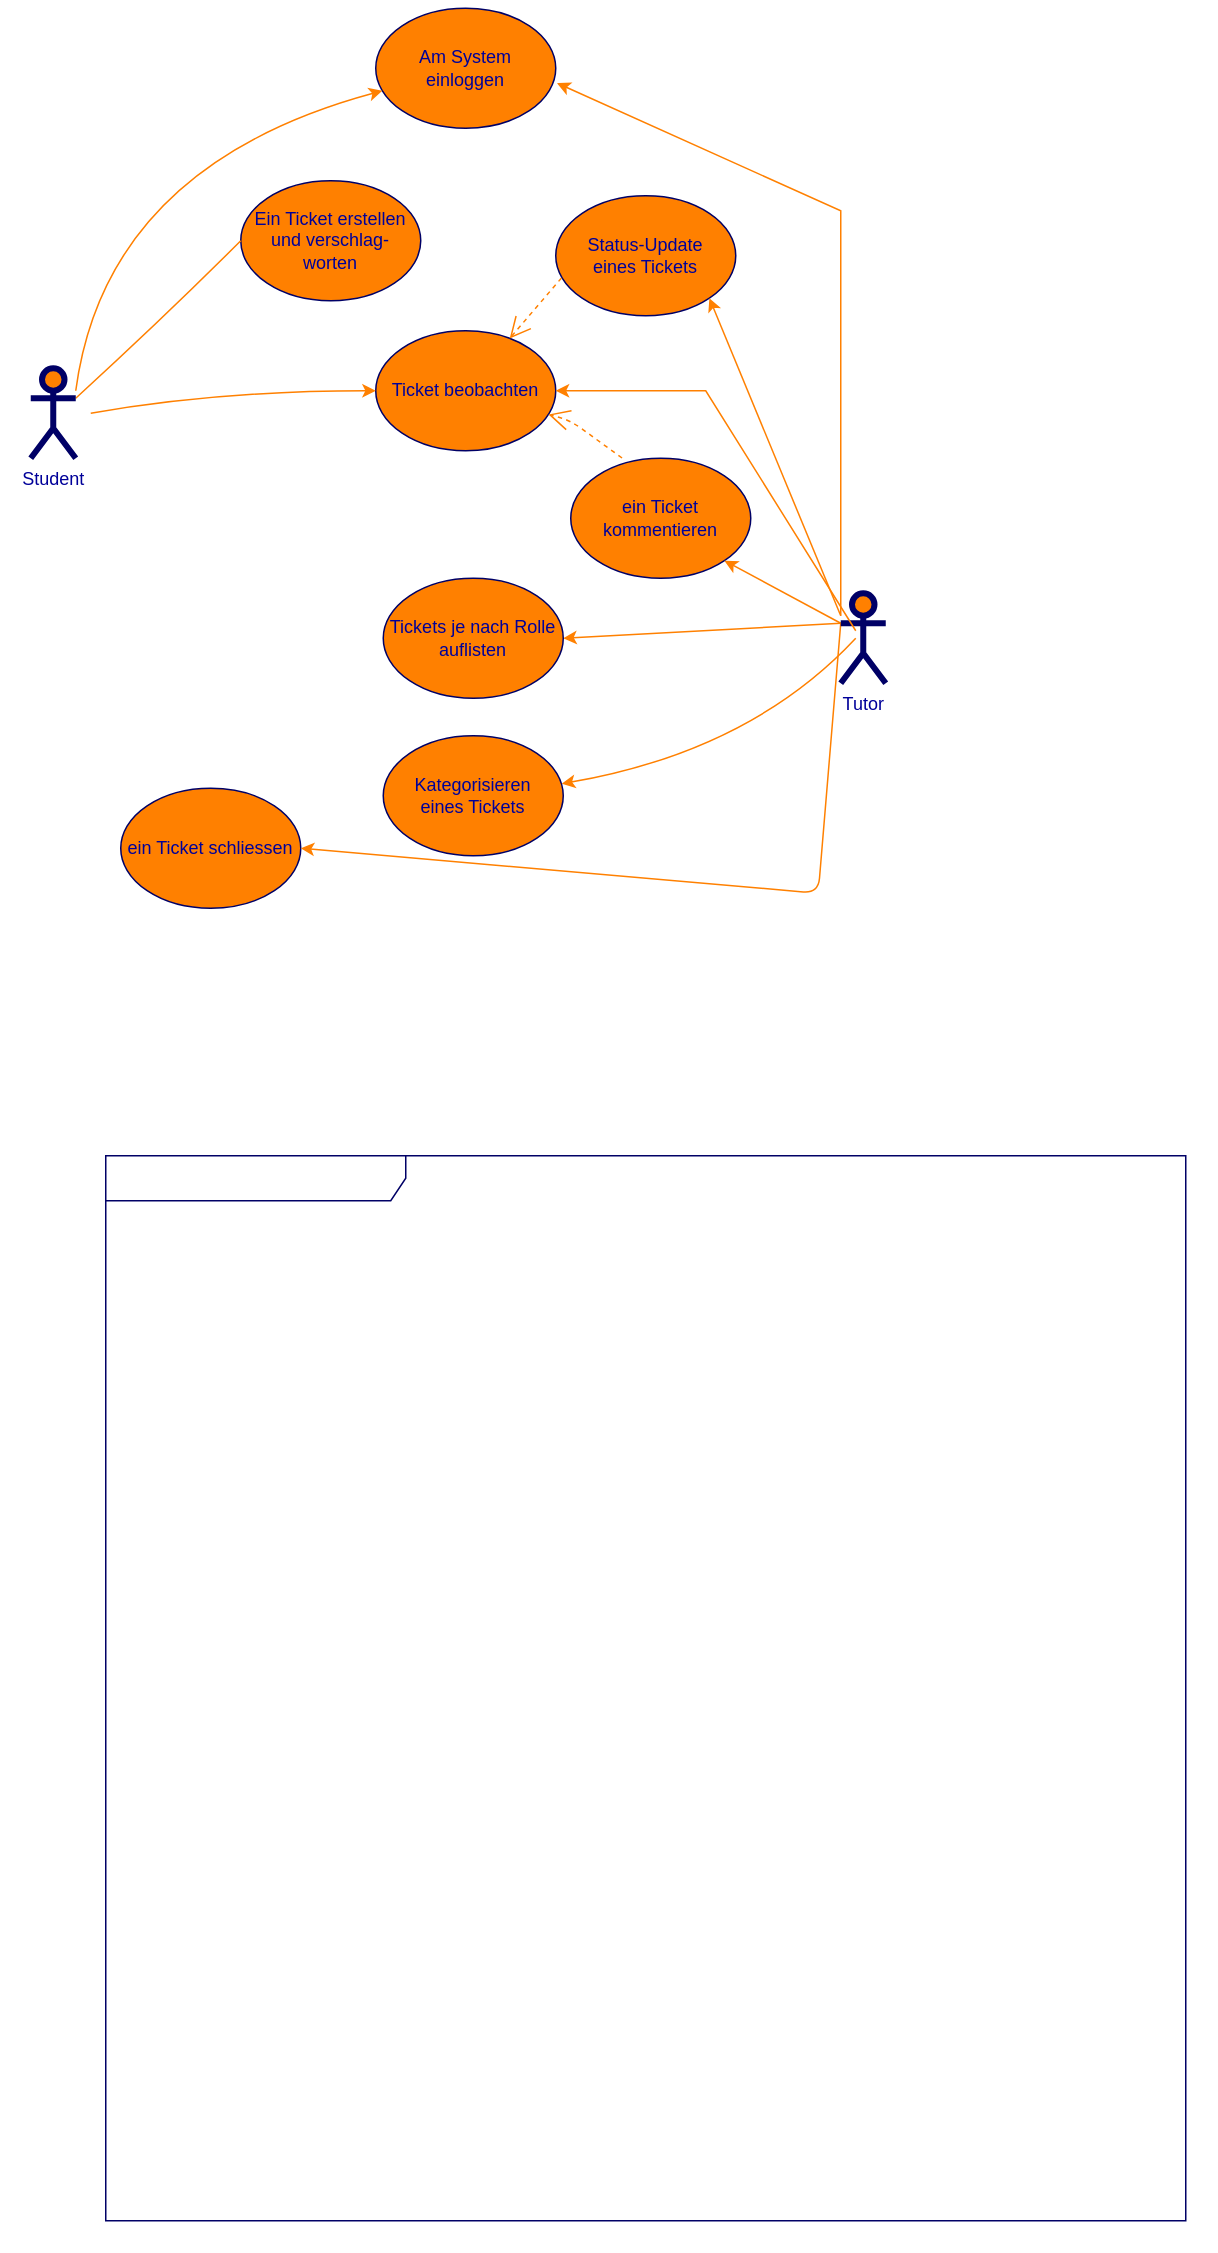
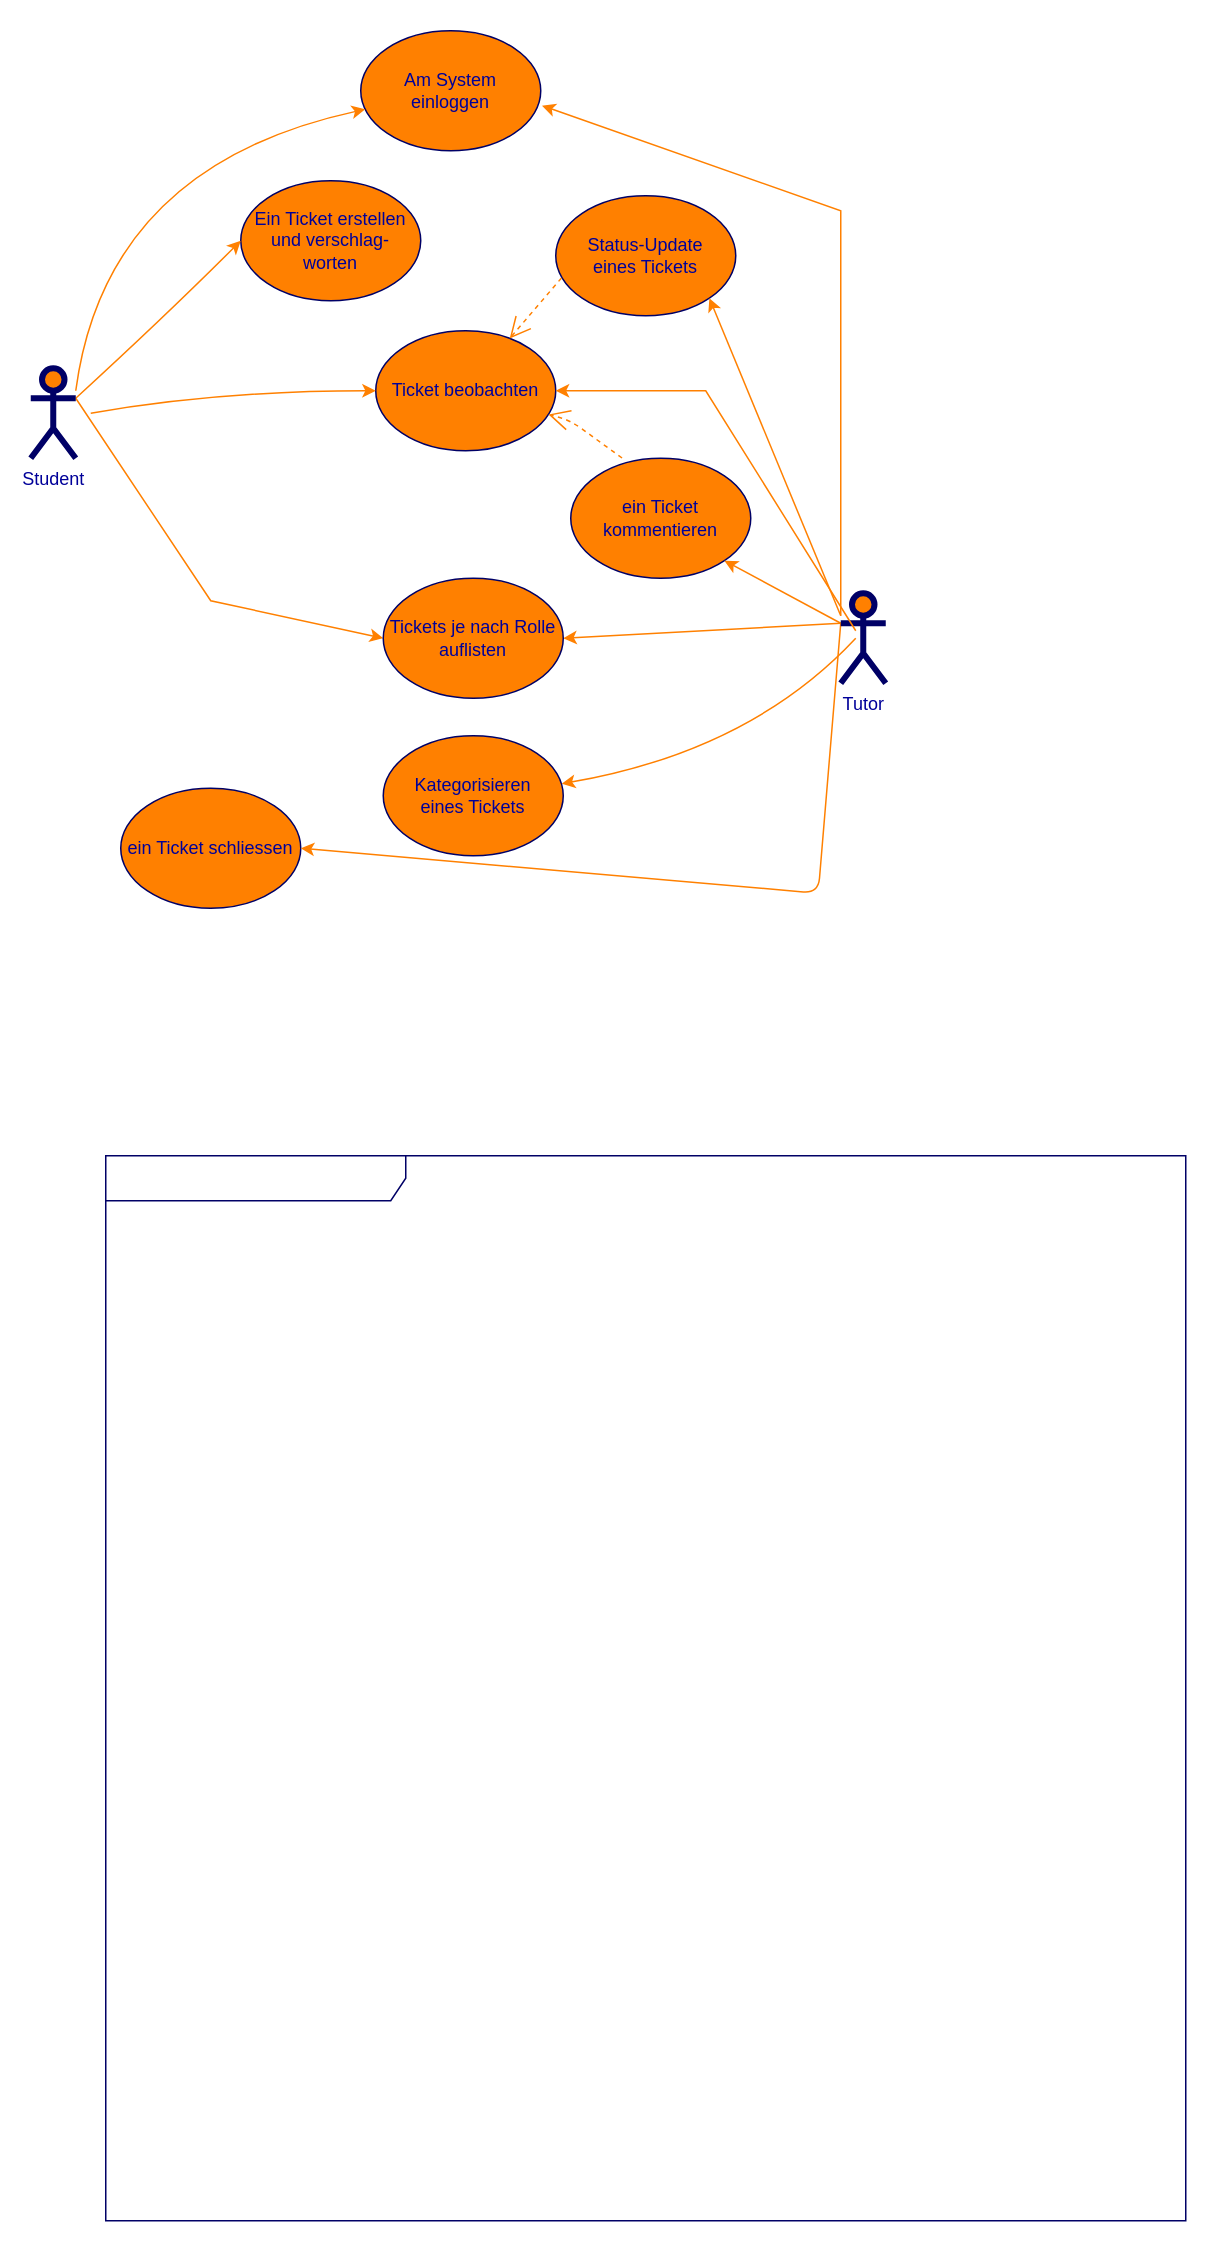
(466, 68) -> (451, 91)
(236, 245) -> (233, 249)
none -> (190, 569)
